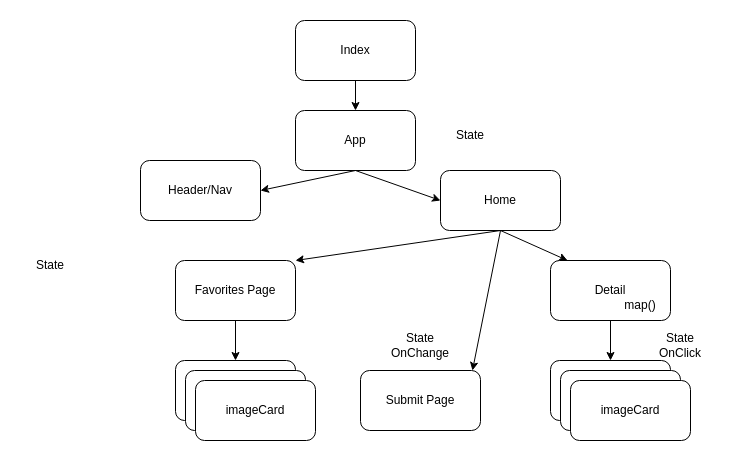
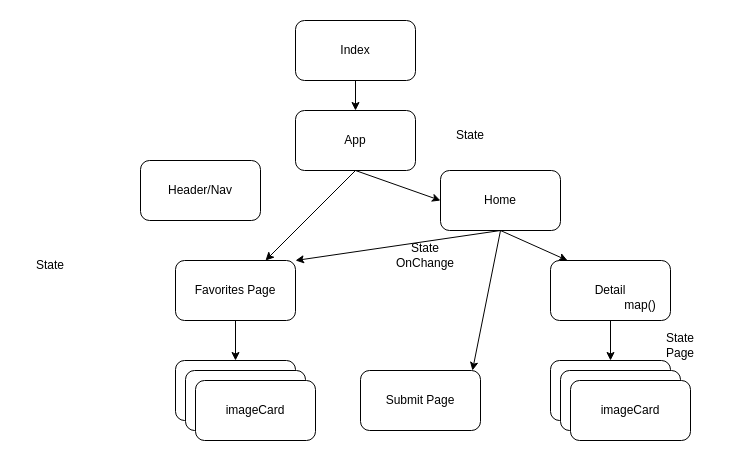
(310, 180) -> (312, 214)
(421, 346) -> (426, 256)
(681, 346) -> (681, 346)
